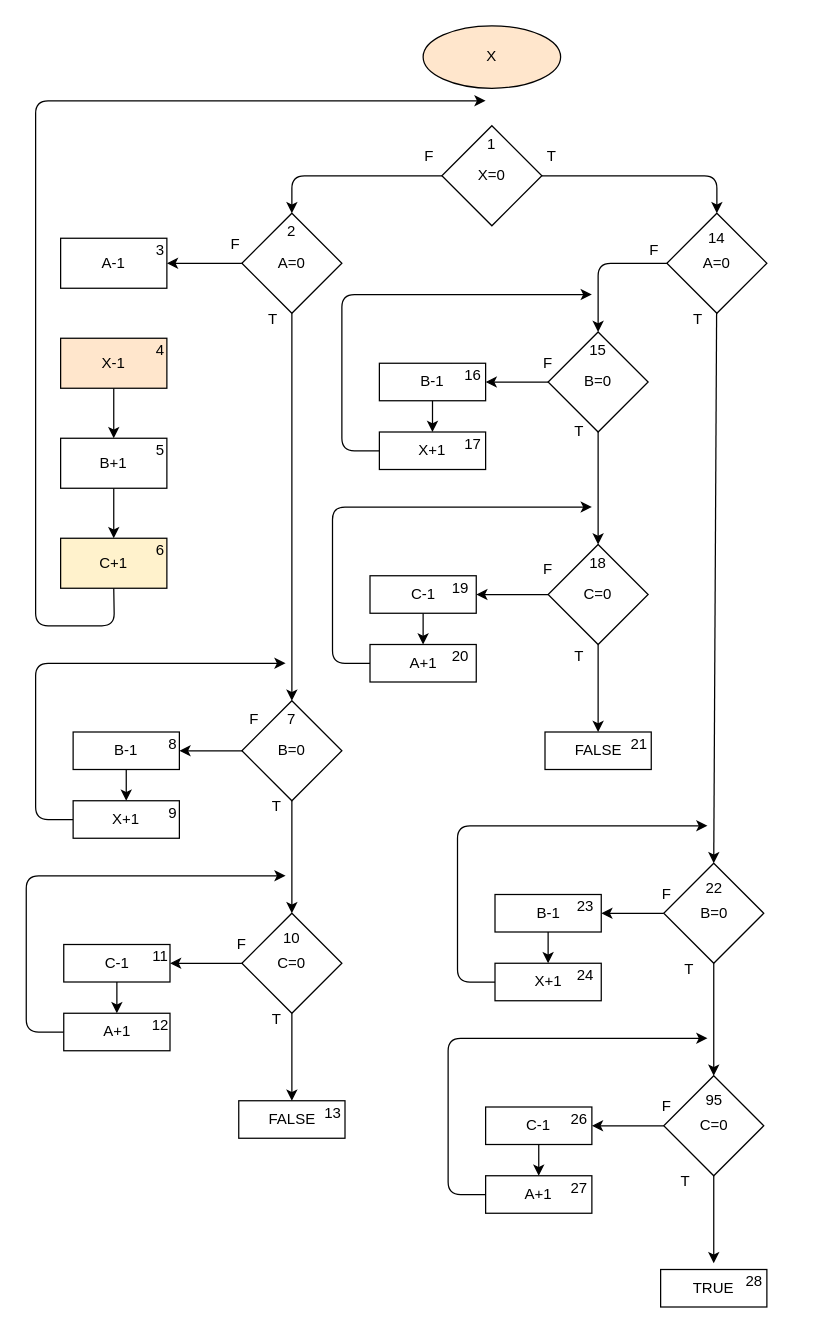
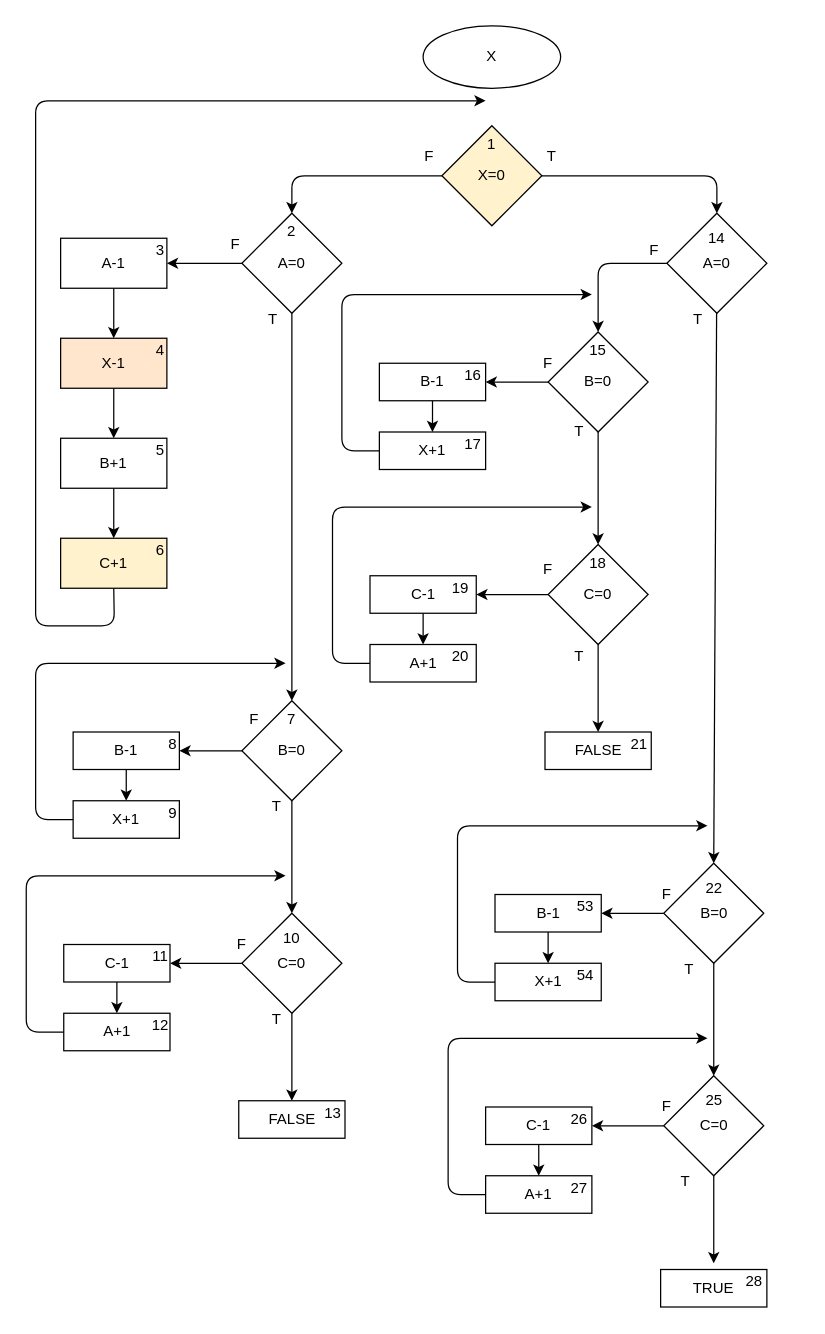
(492, 57) -> (492, 57)
(492, 176) -> (492, 176)
none -> (114, 309)
(586, 907) -> (586, 907)
(586, 976) -> (586, 976)
(714, 1101) -> (714, 1101)
